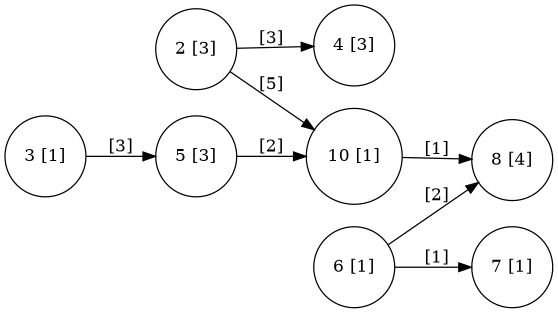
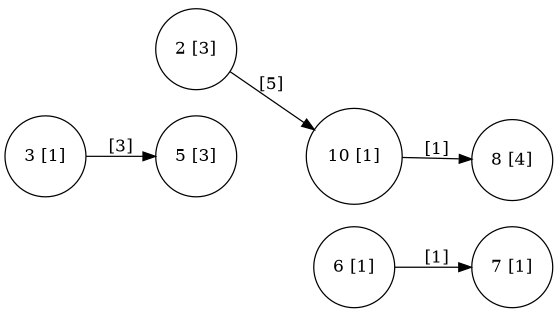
(354, 45) -> none
(265, 156) -> none
(428, 217) -> none
